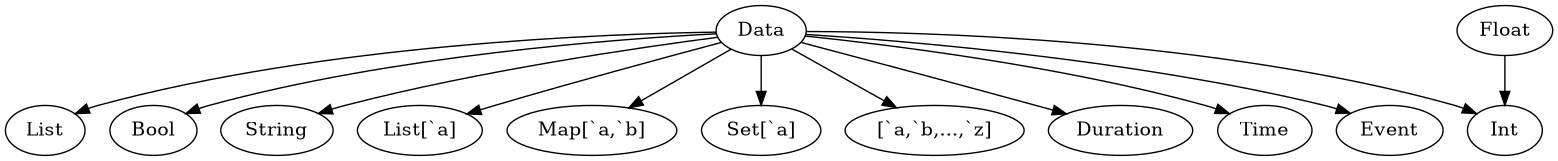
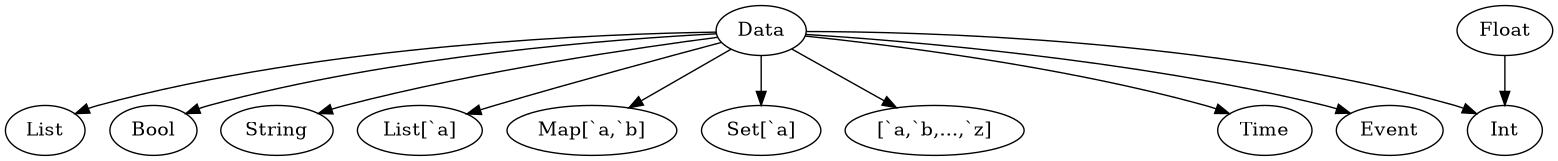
(1121, 130) -> none
